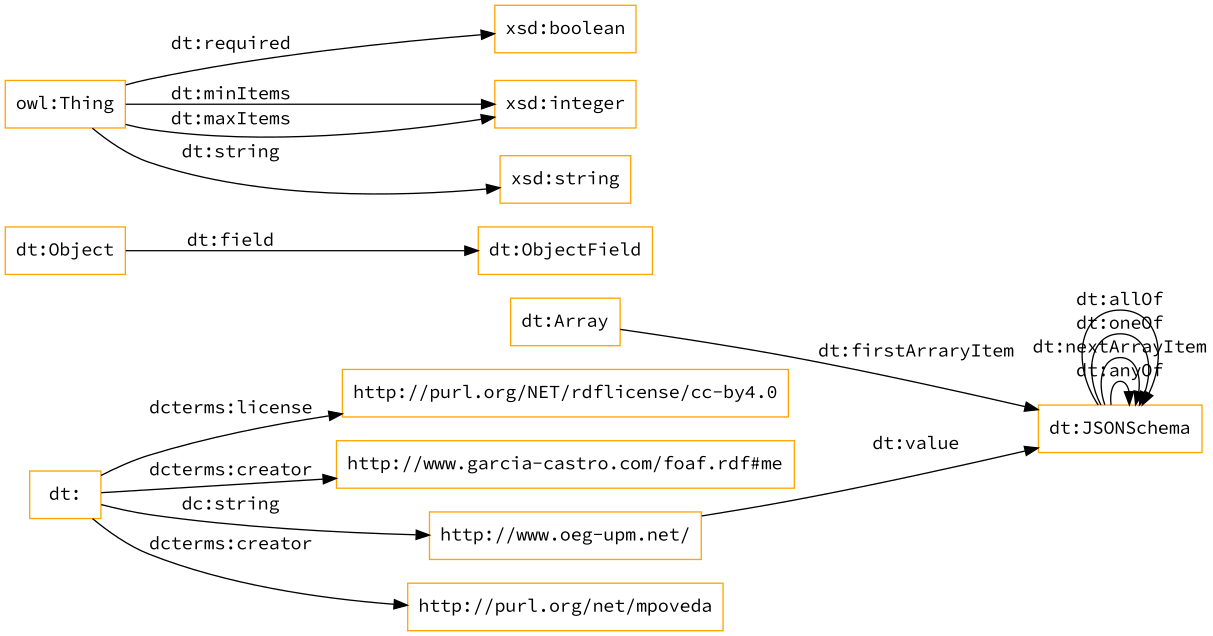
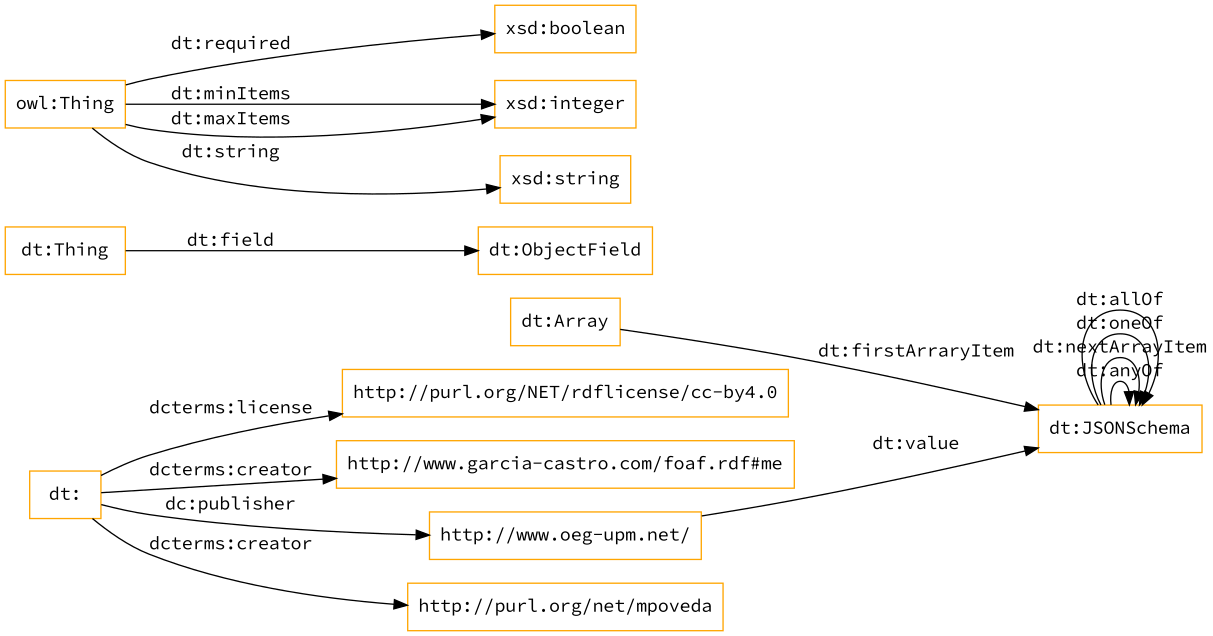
(65, 251) -> (65, 251)
(231, 505) -> (231, 505)
